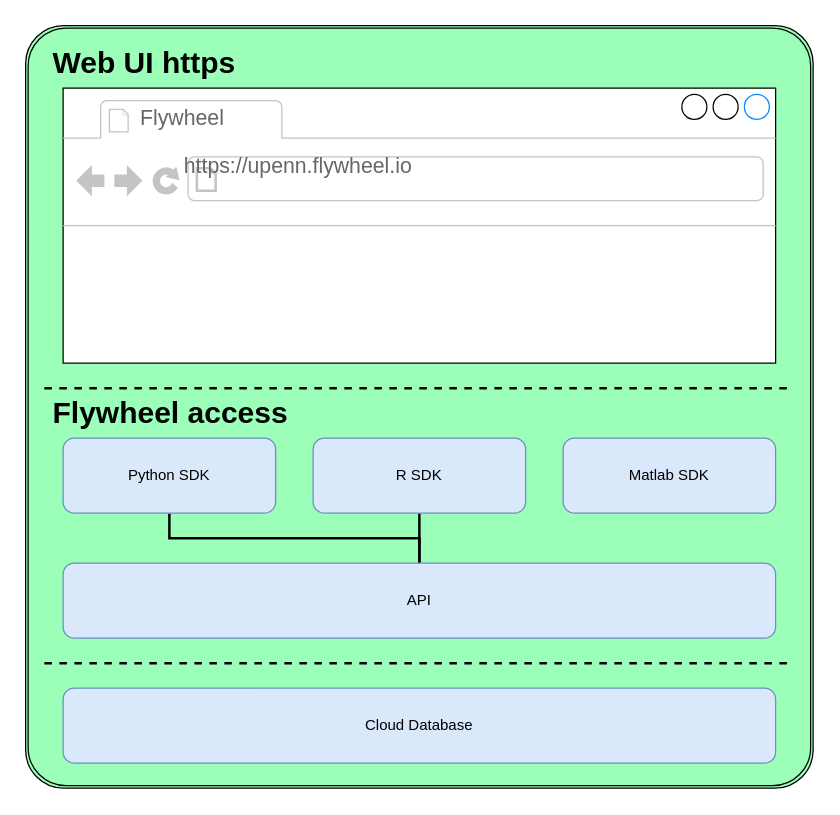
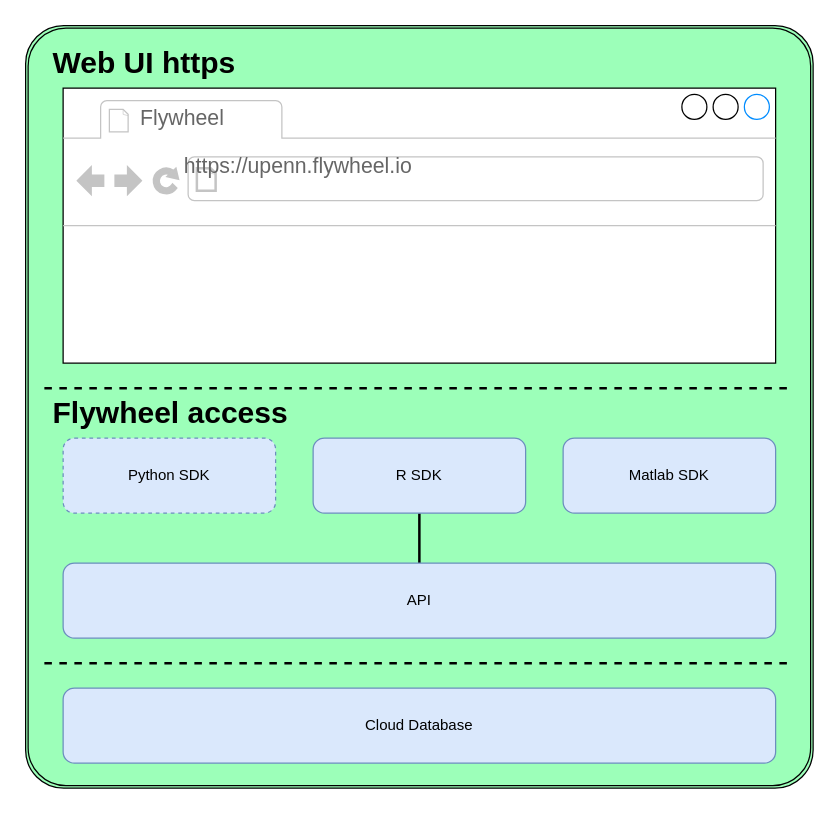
(169, 476) -> (169, 476)
(280, 538) -> none
